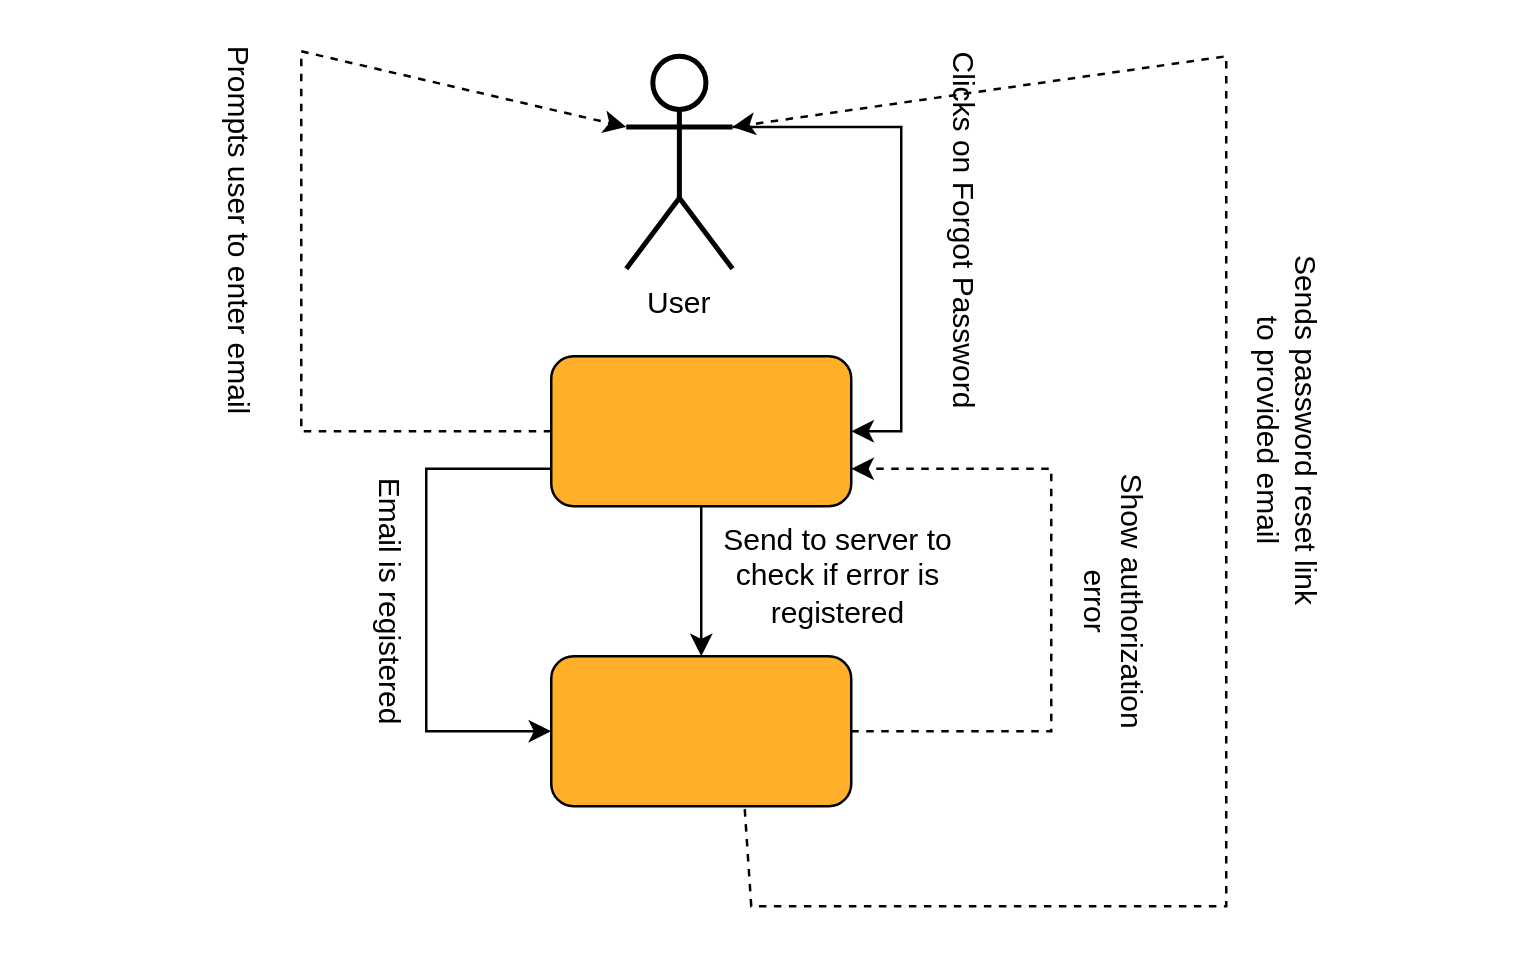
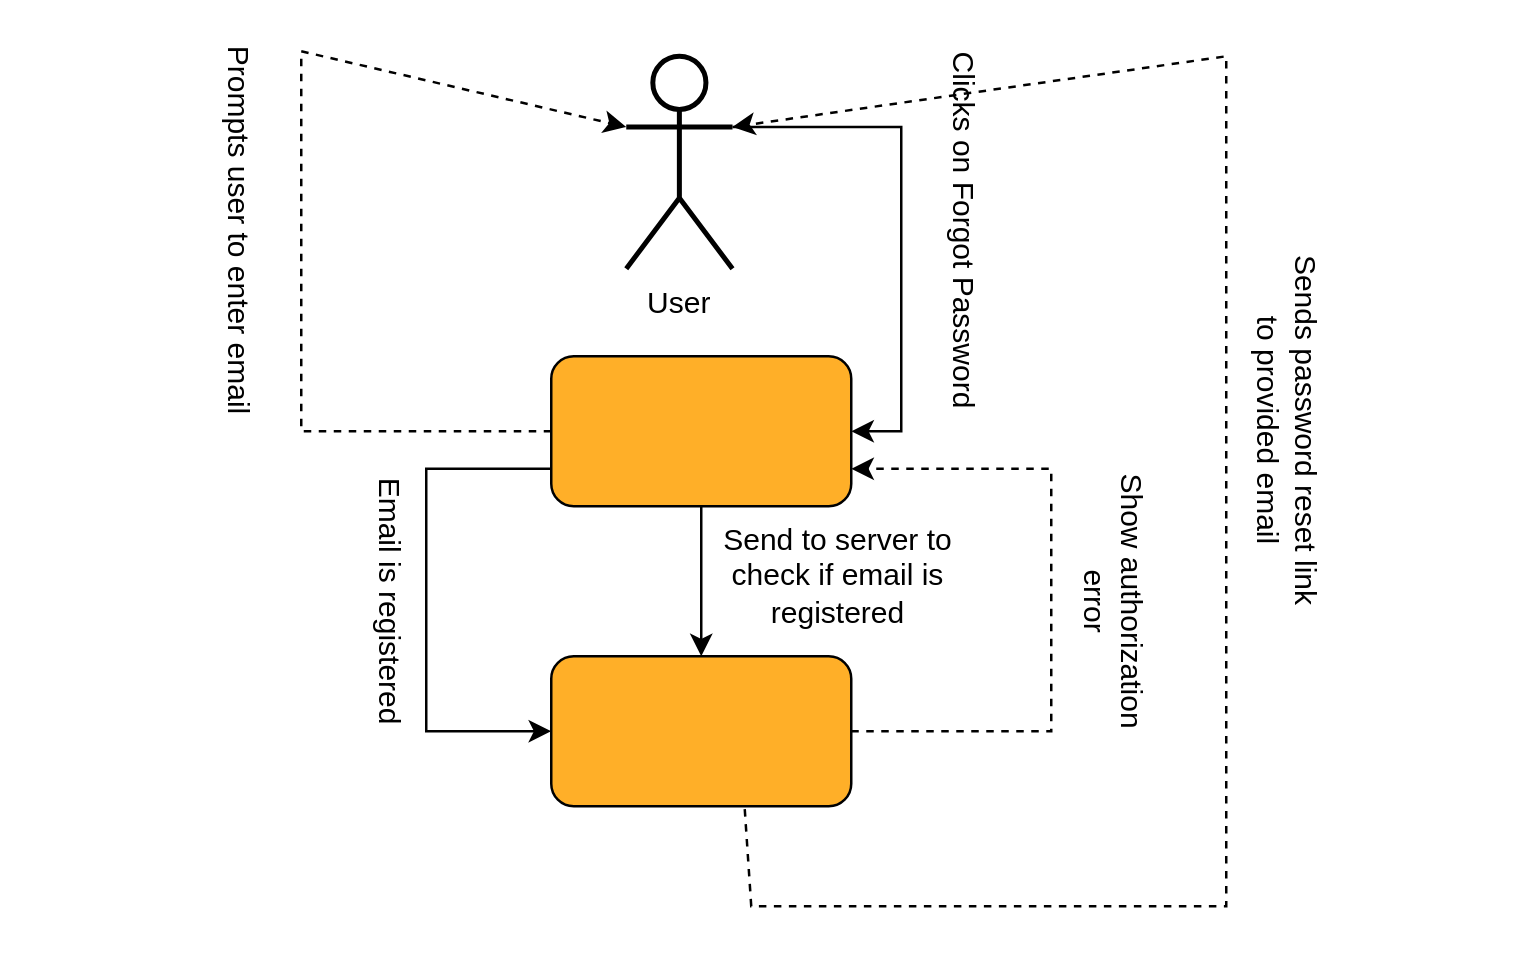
(839, 576) -> (839, 576)
